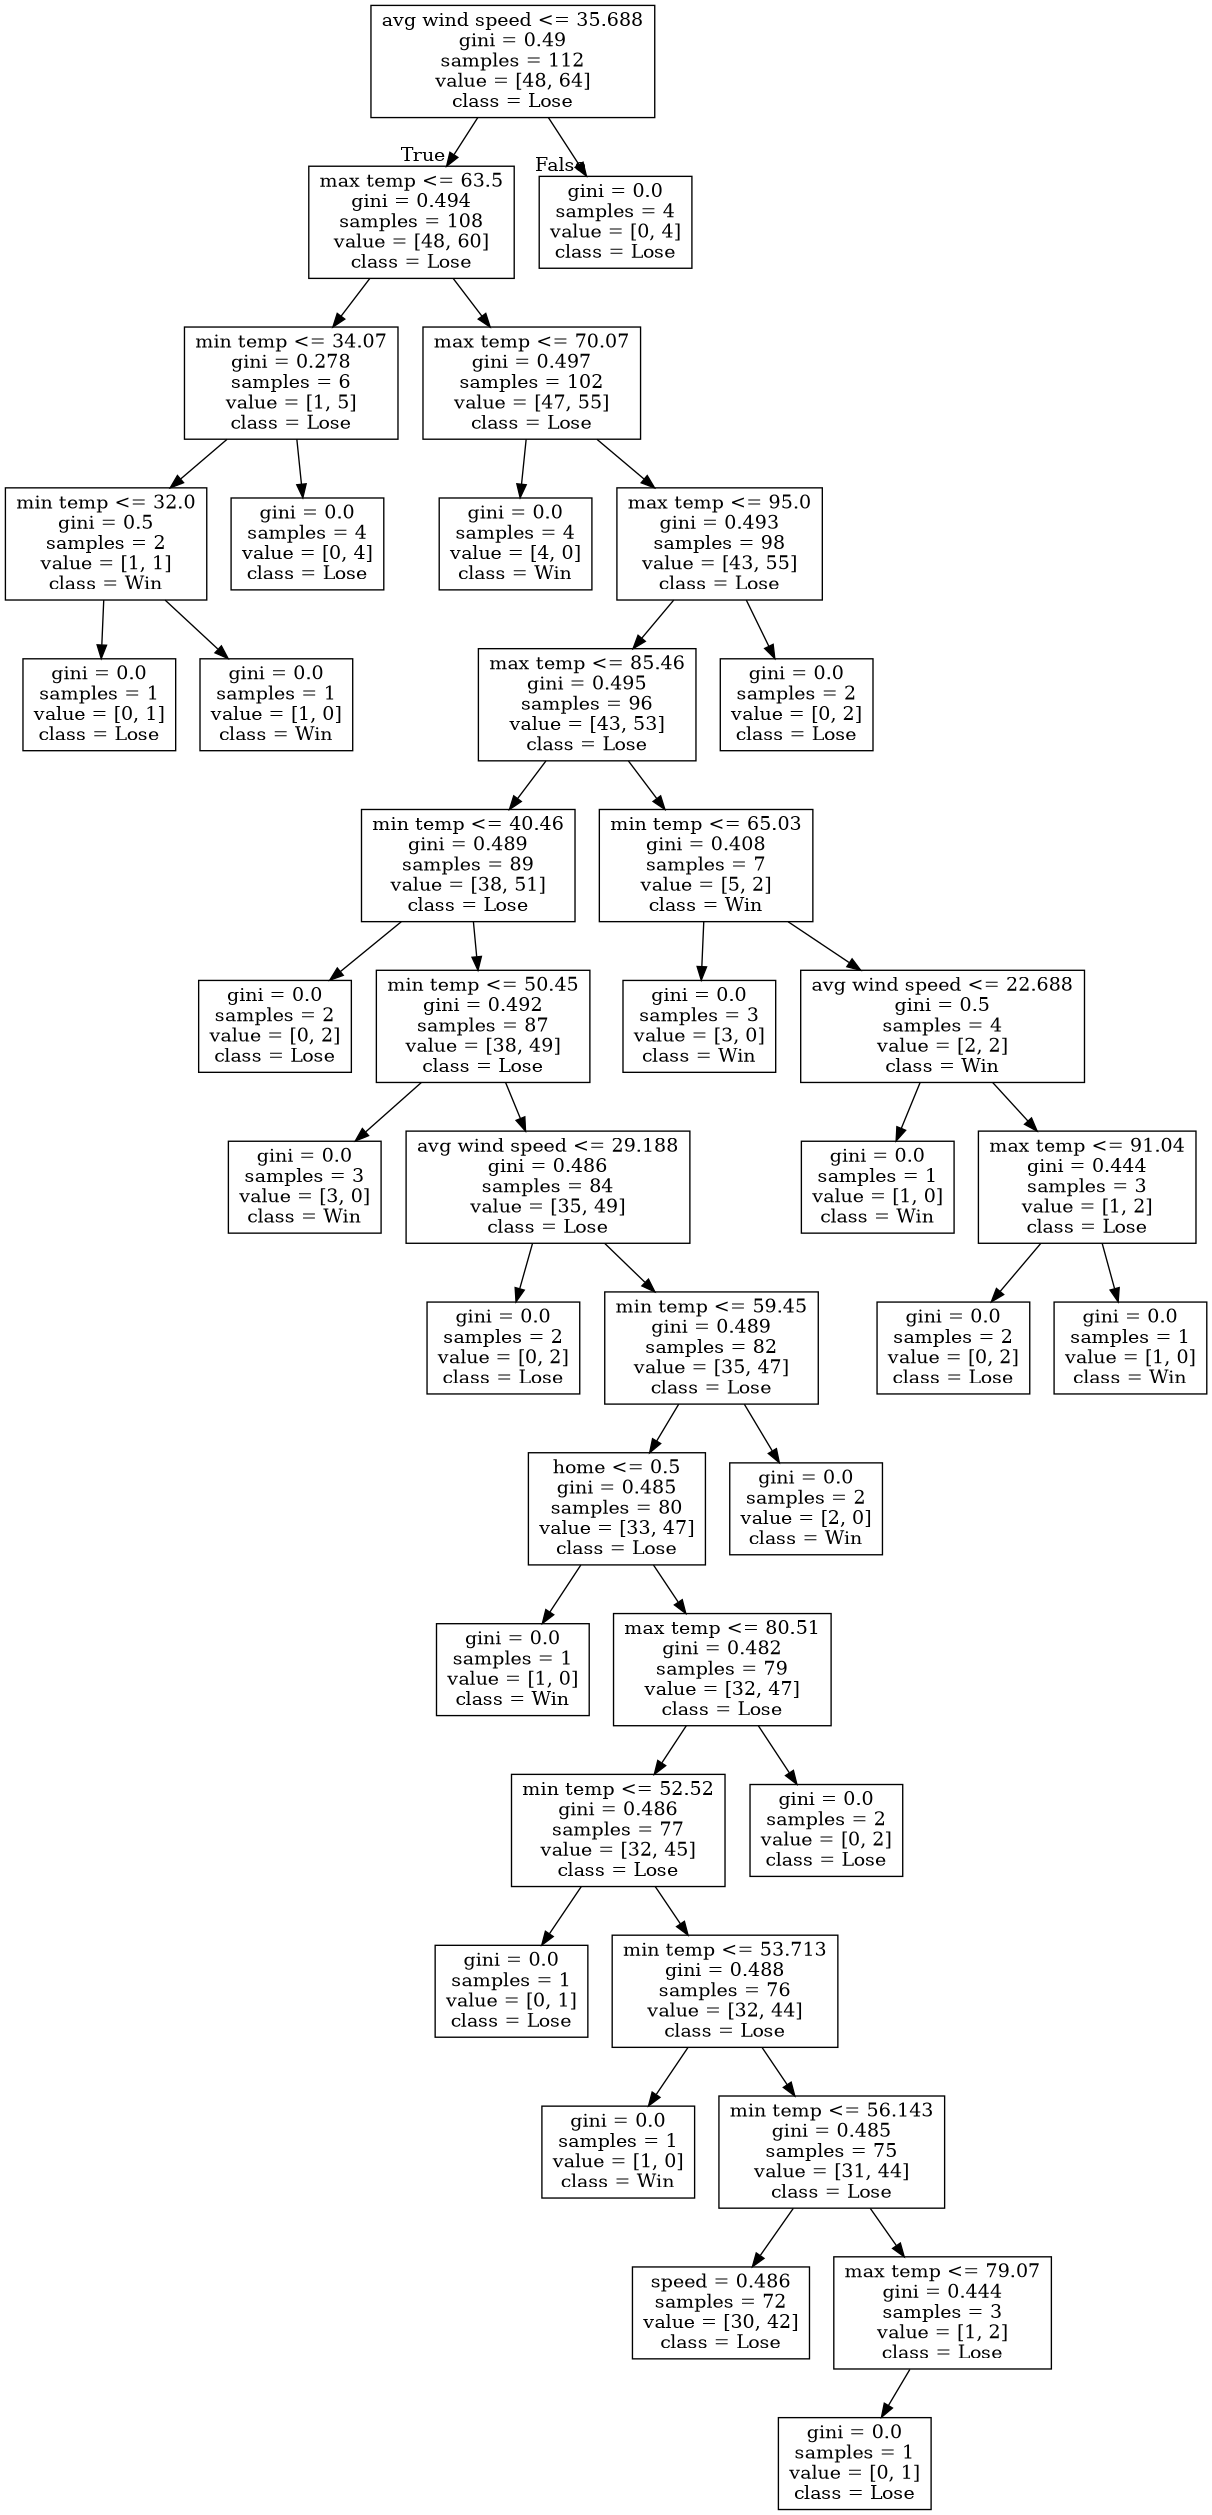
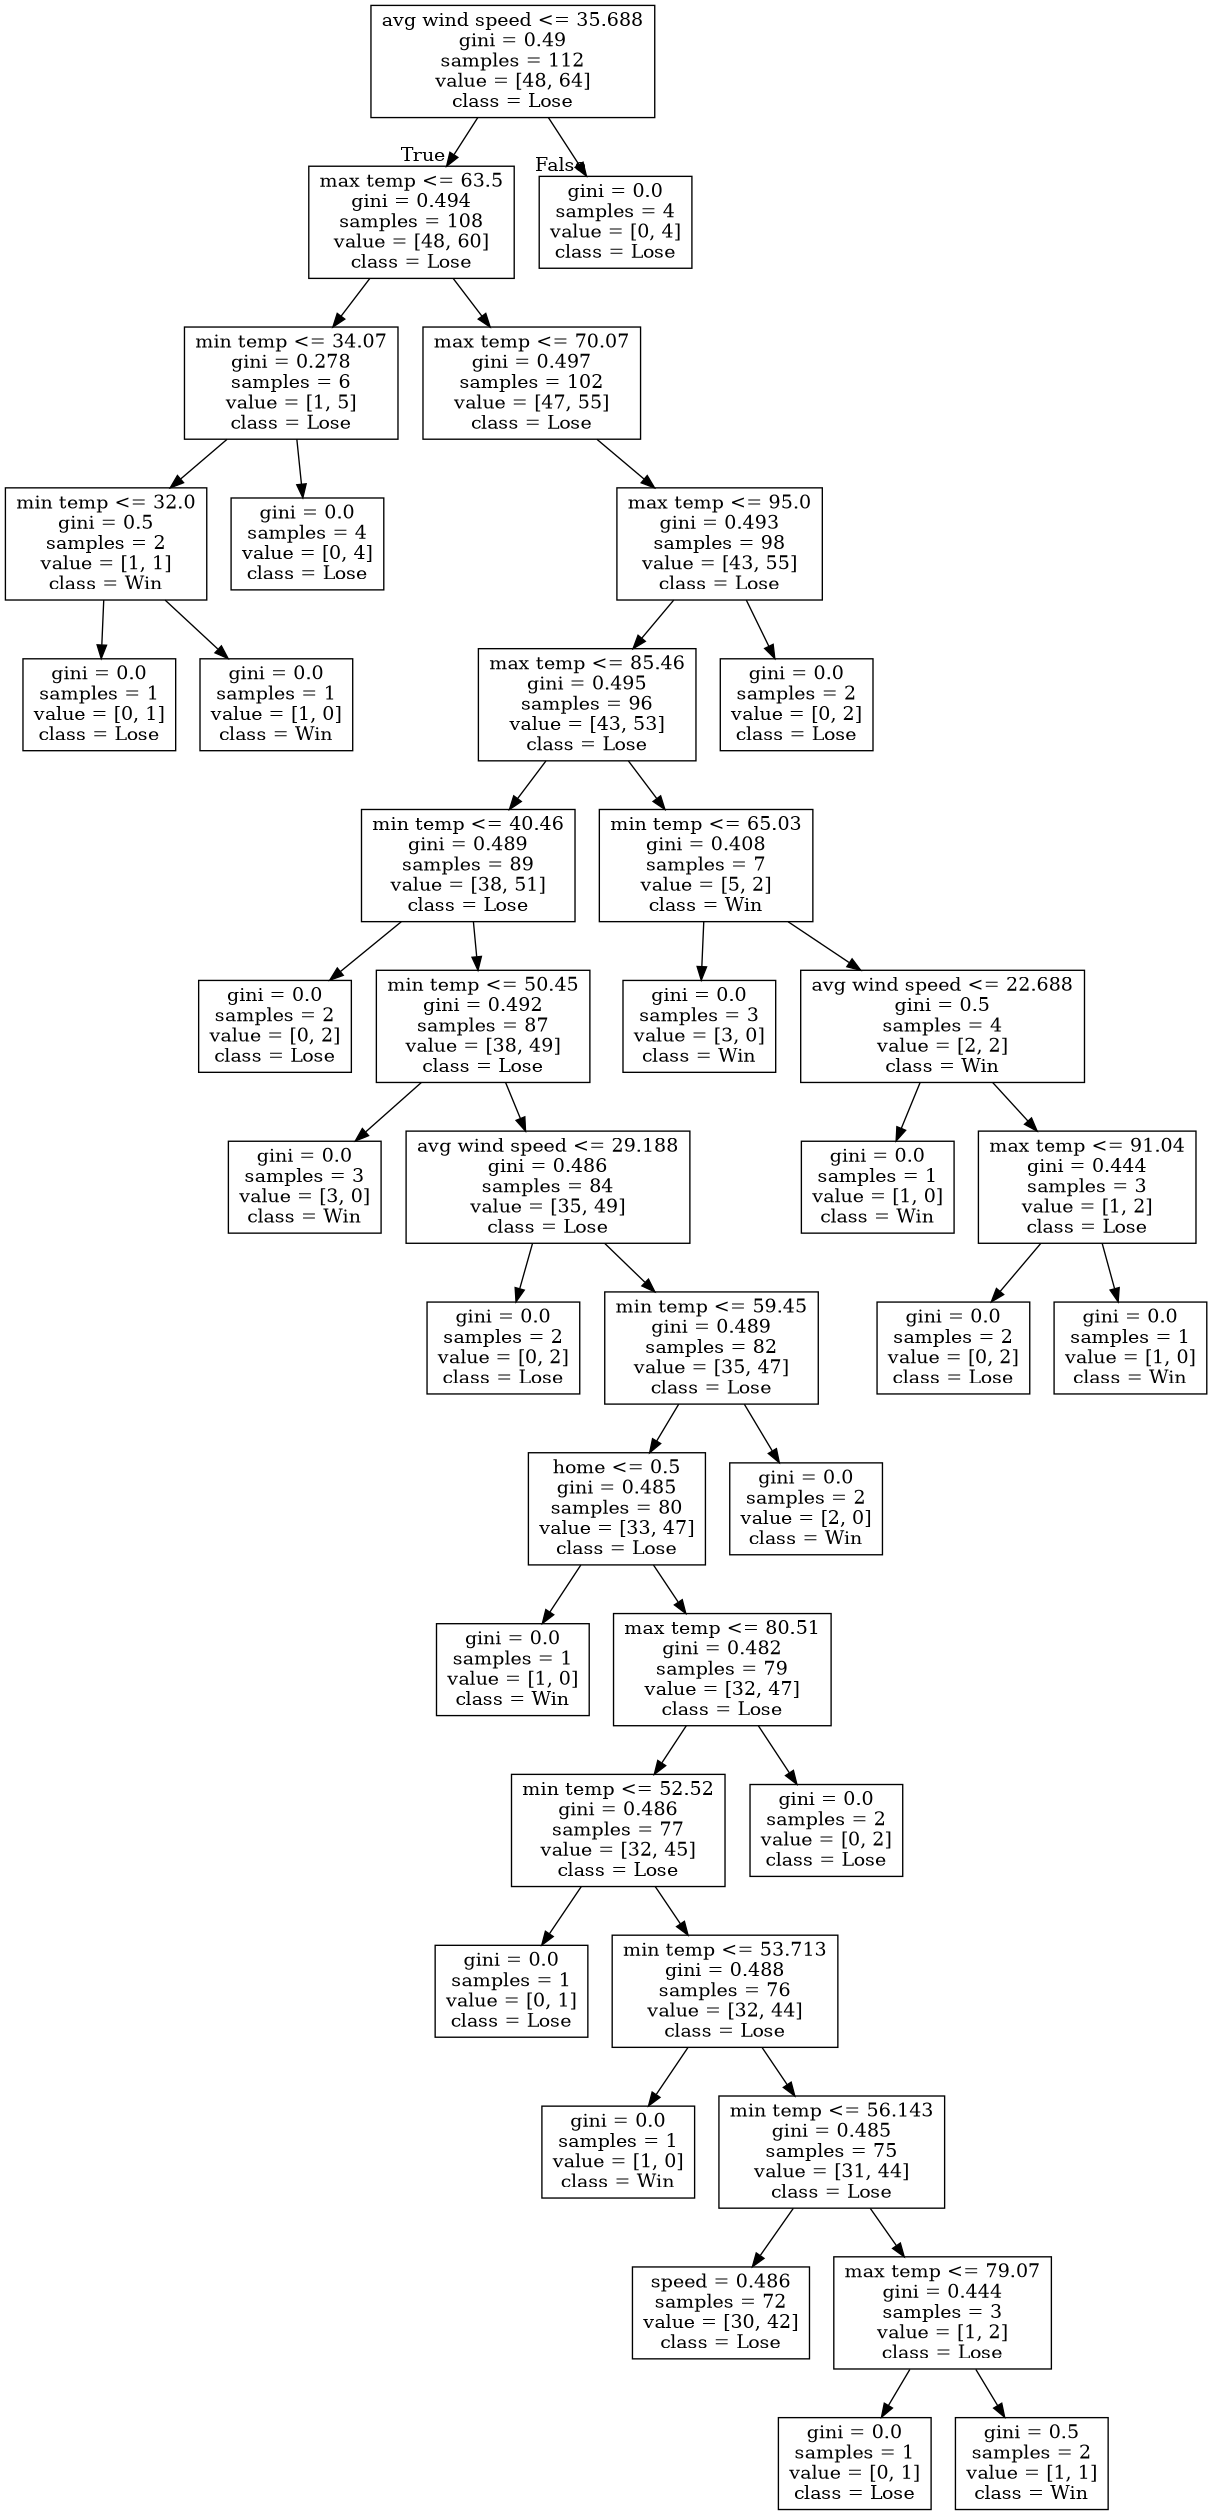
(516, 544) -> none
none -> (1032, 2464)
